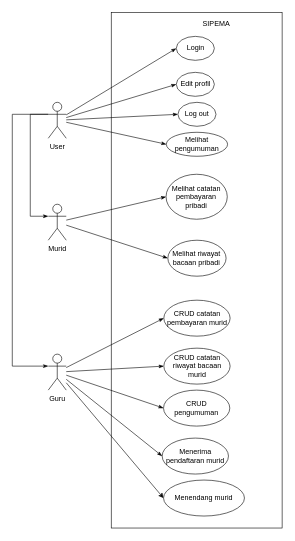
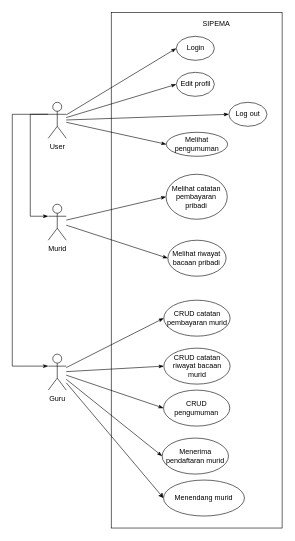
(197, 114) -> (248, 114)
